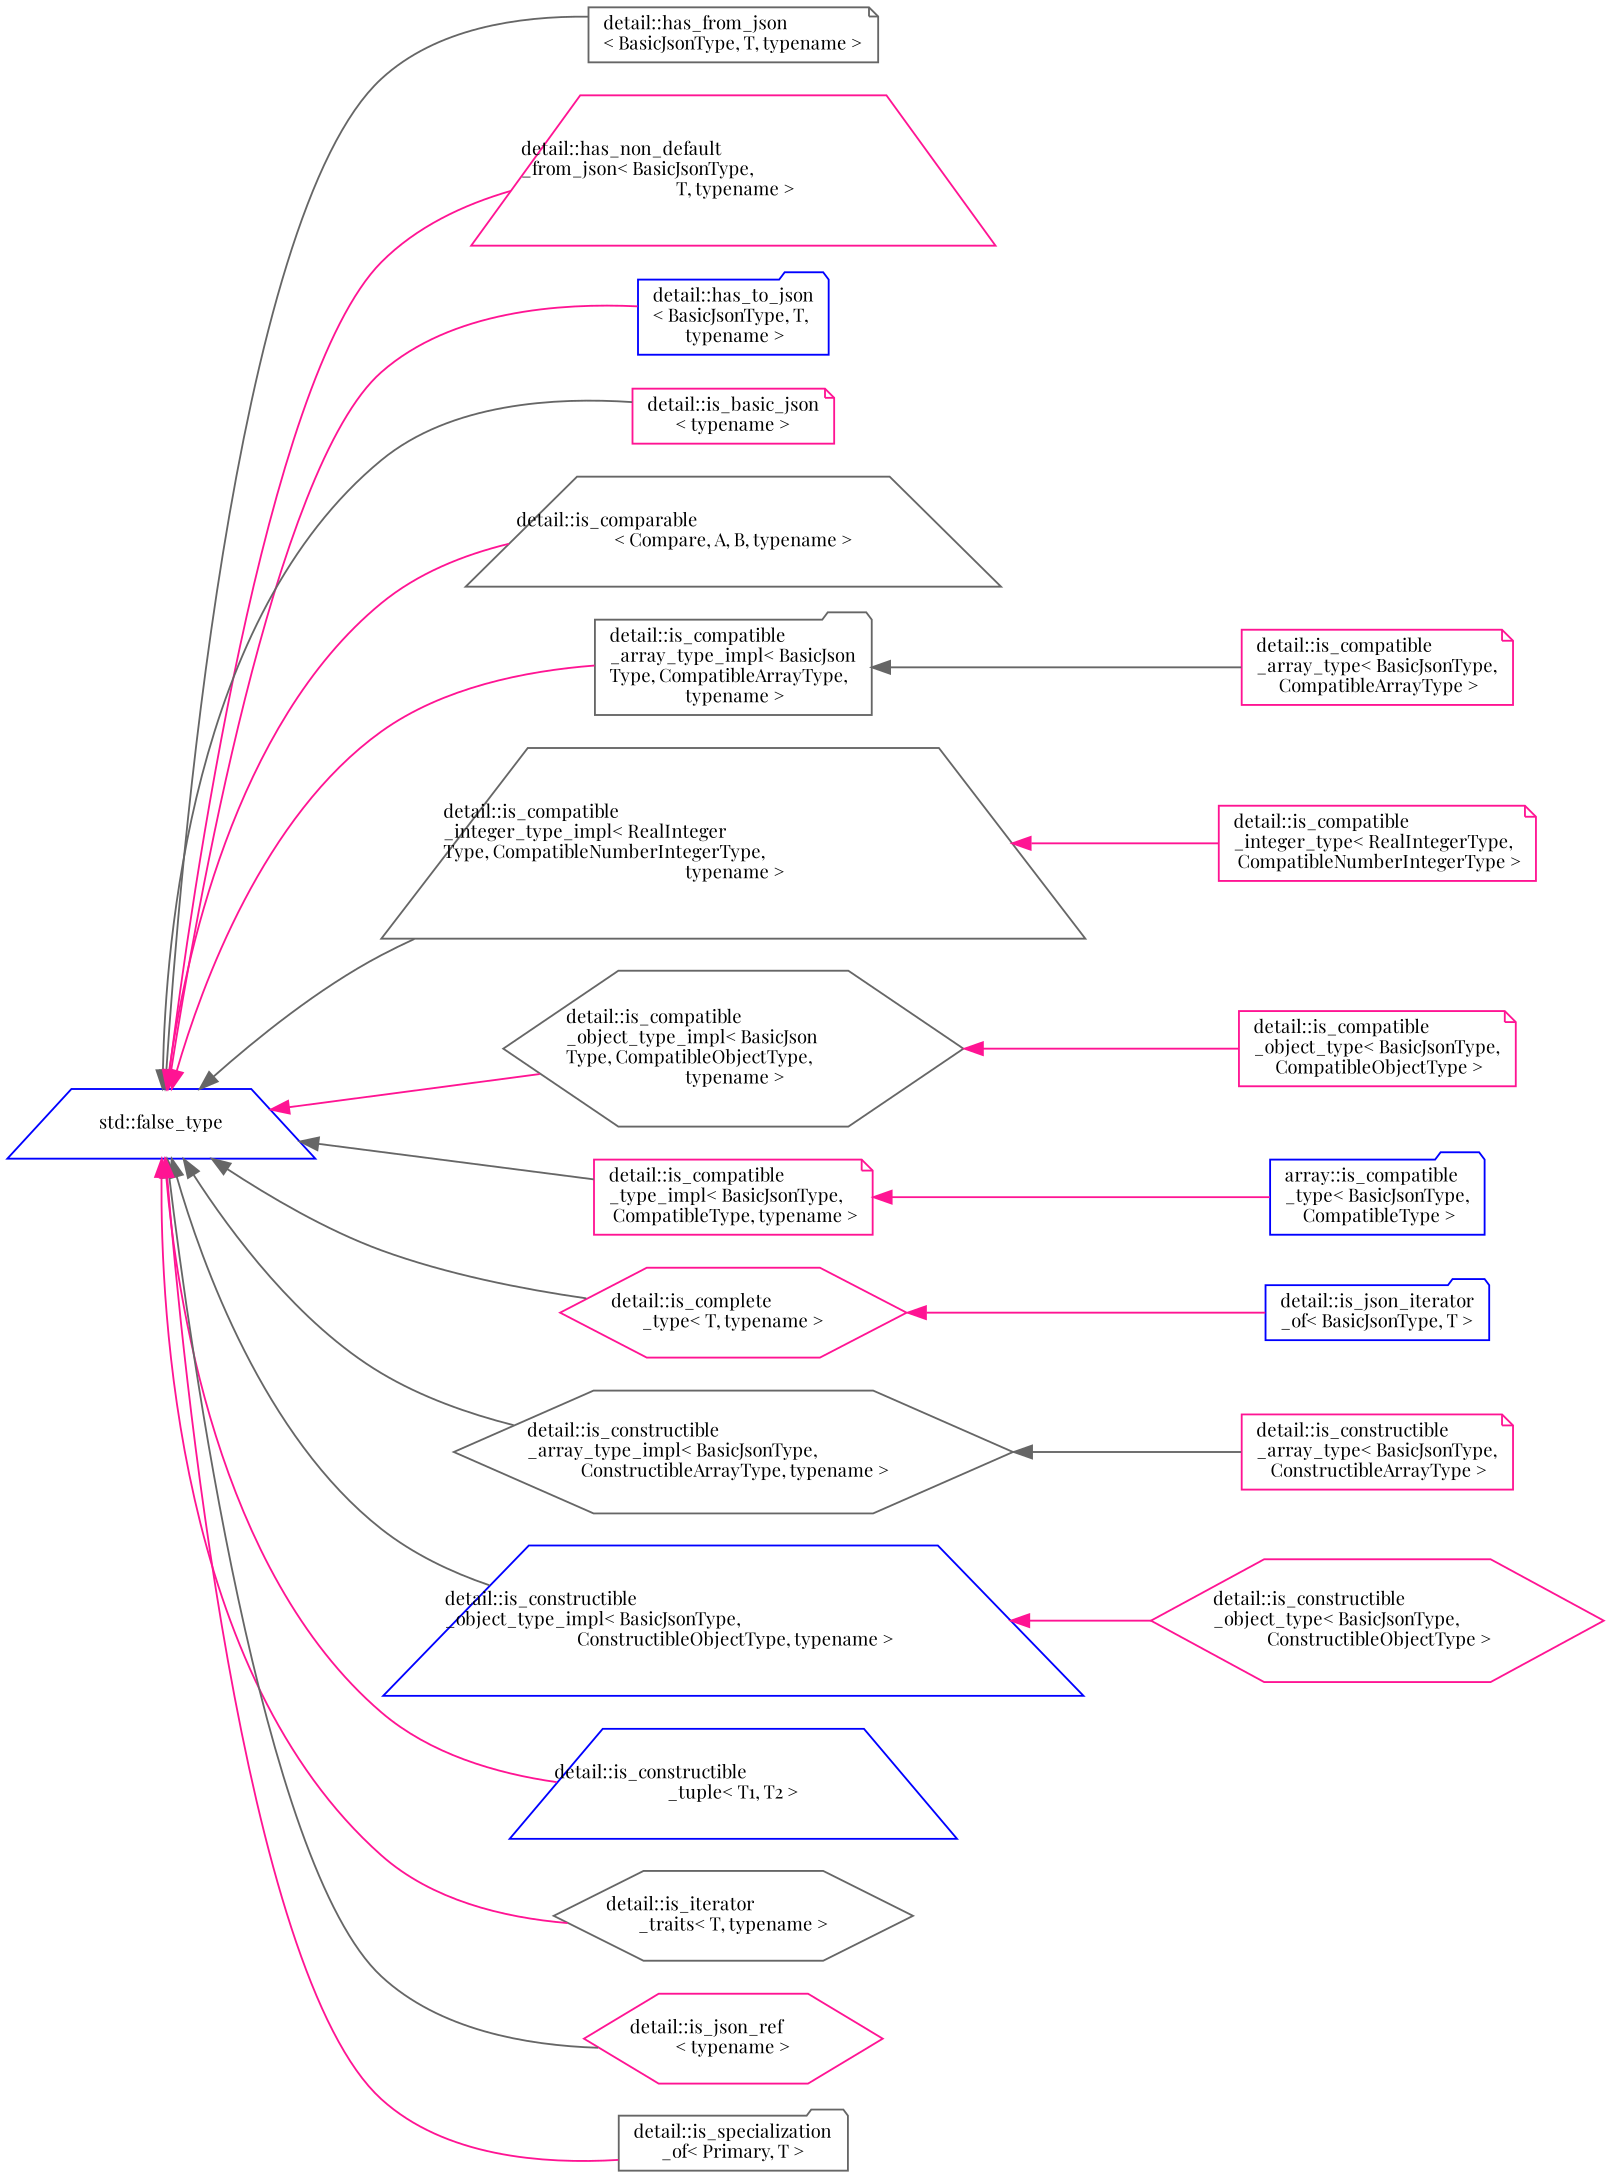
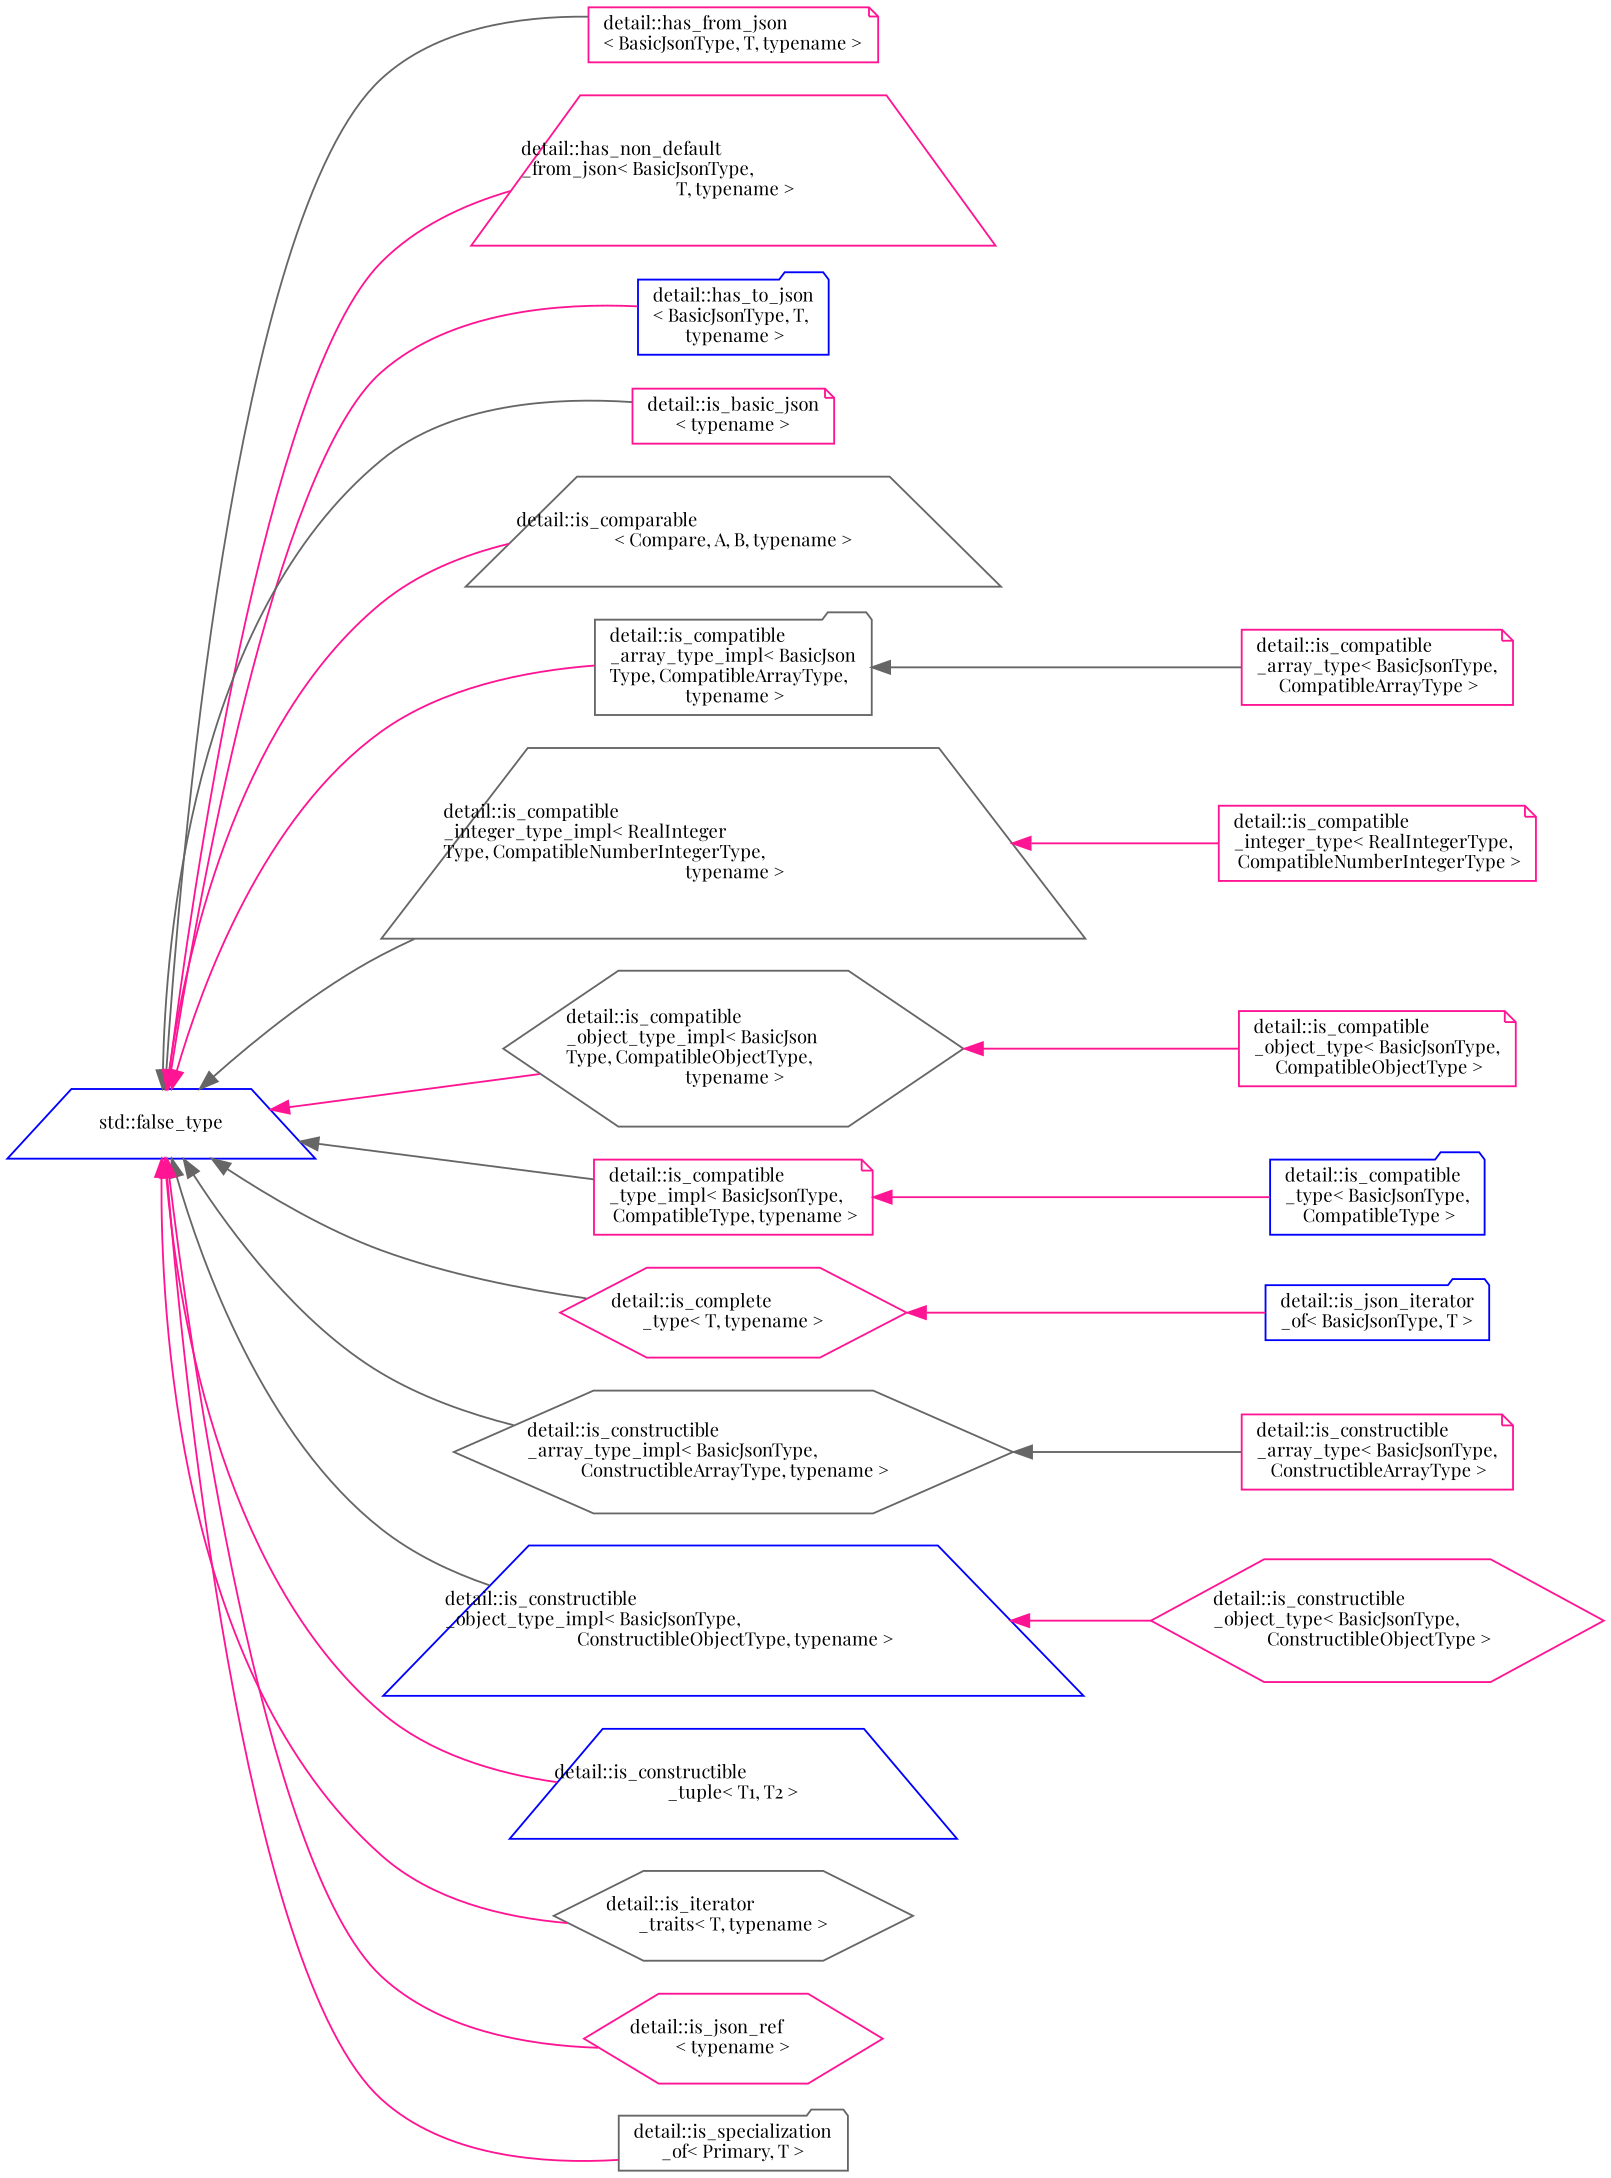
(733, 35) -> (733, 35)
(1377, 1197) -> (1377, 1197)
(278, 1754) -> (278, 1754)
